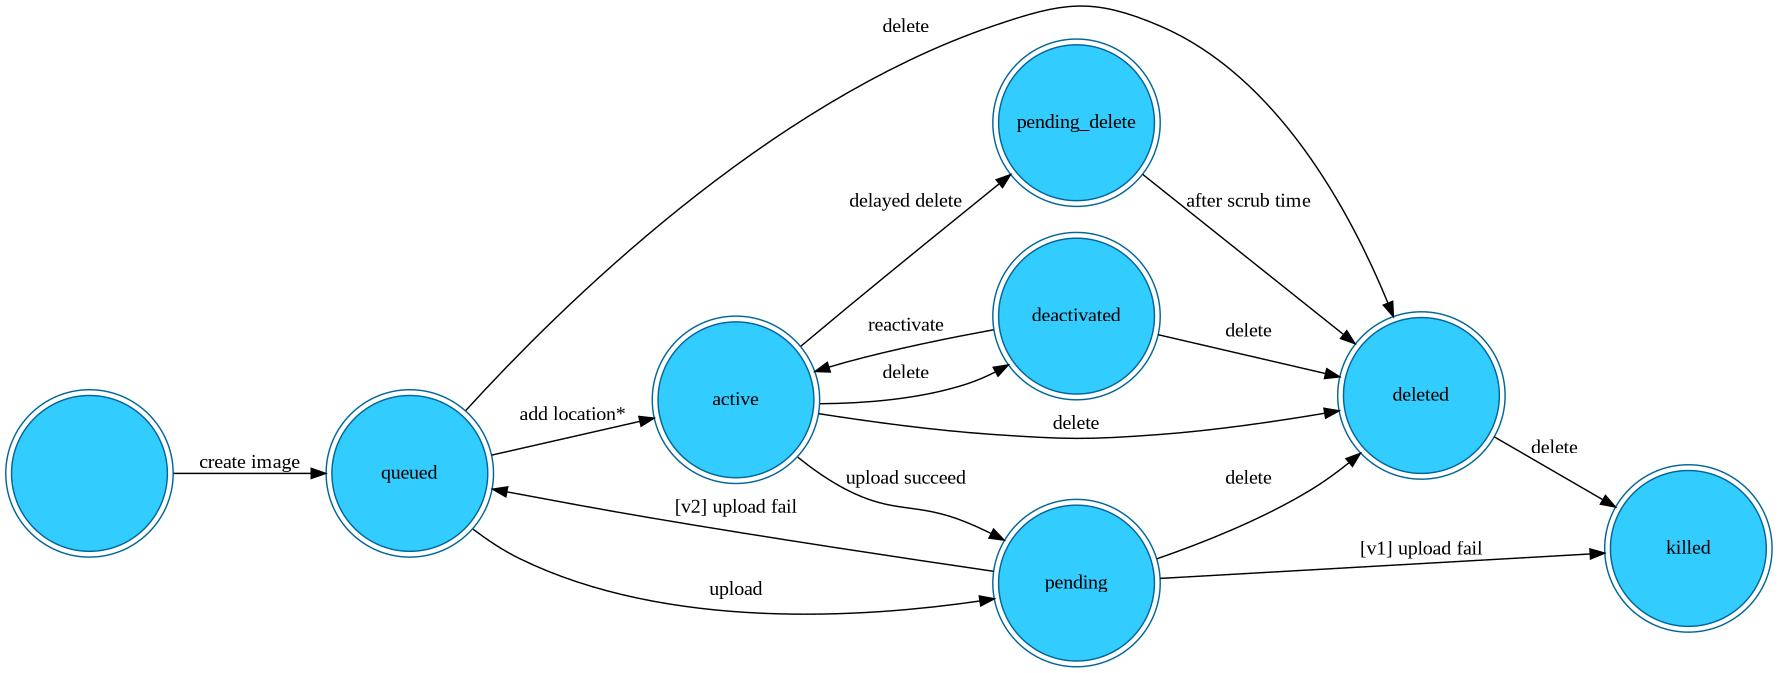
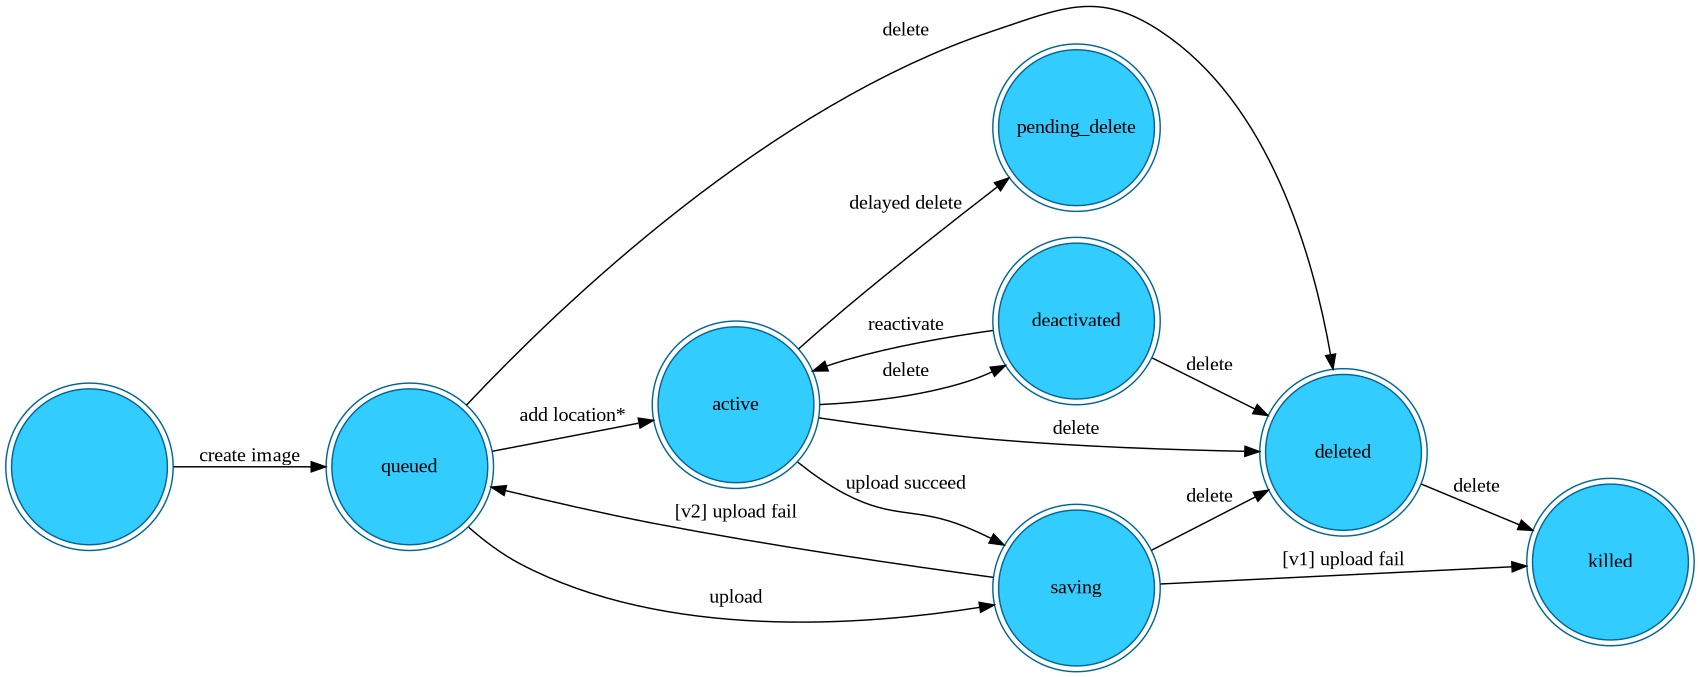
(1243, 254) -> none
(1077, 583) -> (1077, 588)
